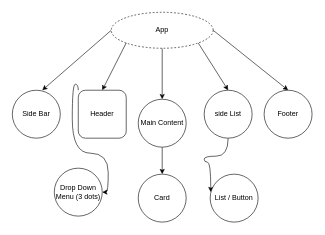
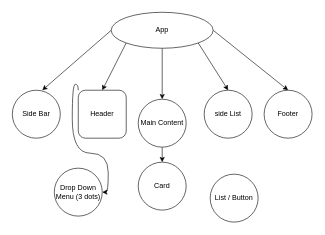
(162, 30) -> (162, 30)
(204, 159) -> none
(162, 198) -> (162, 186)
